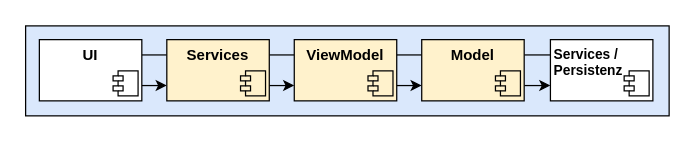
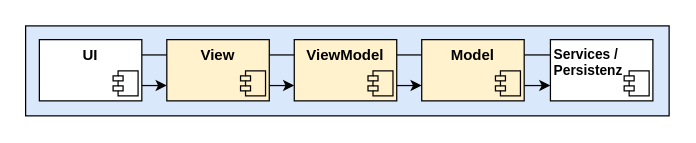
(199, 39) -> (182, 39)
